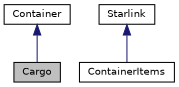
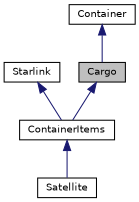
none -> (82, 106)
none -> (67, 188)
